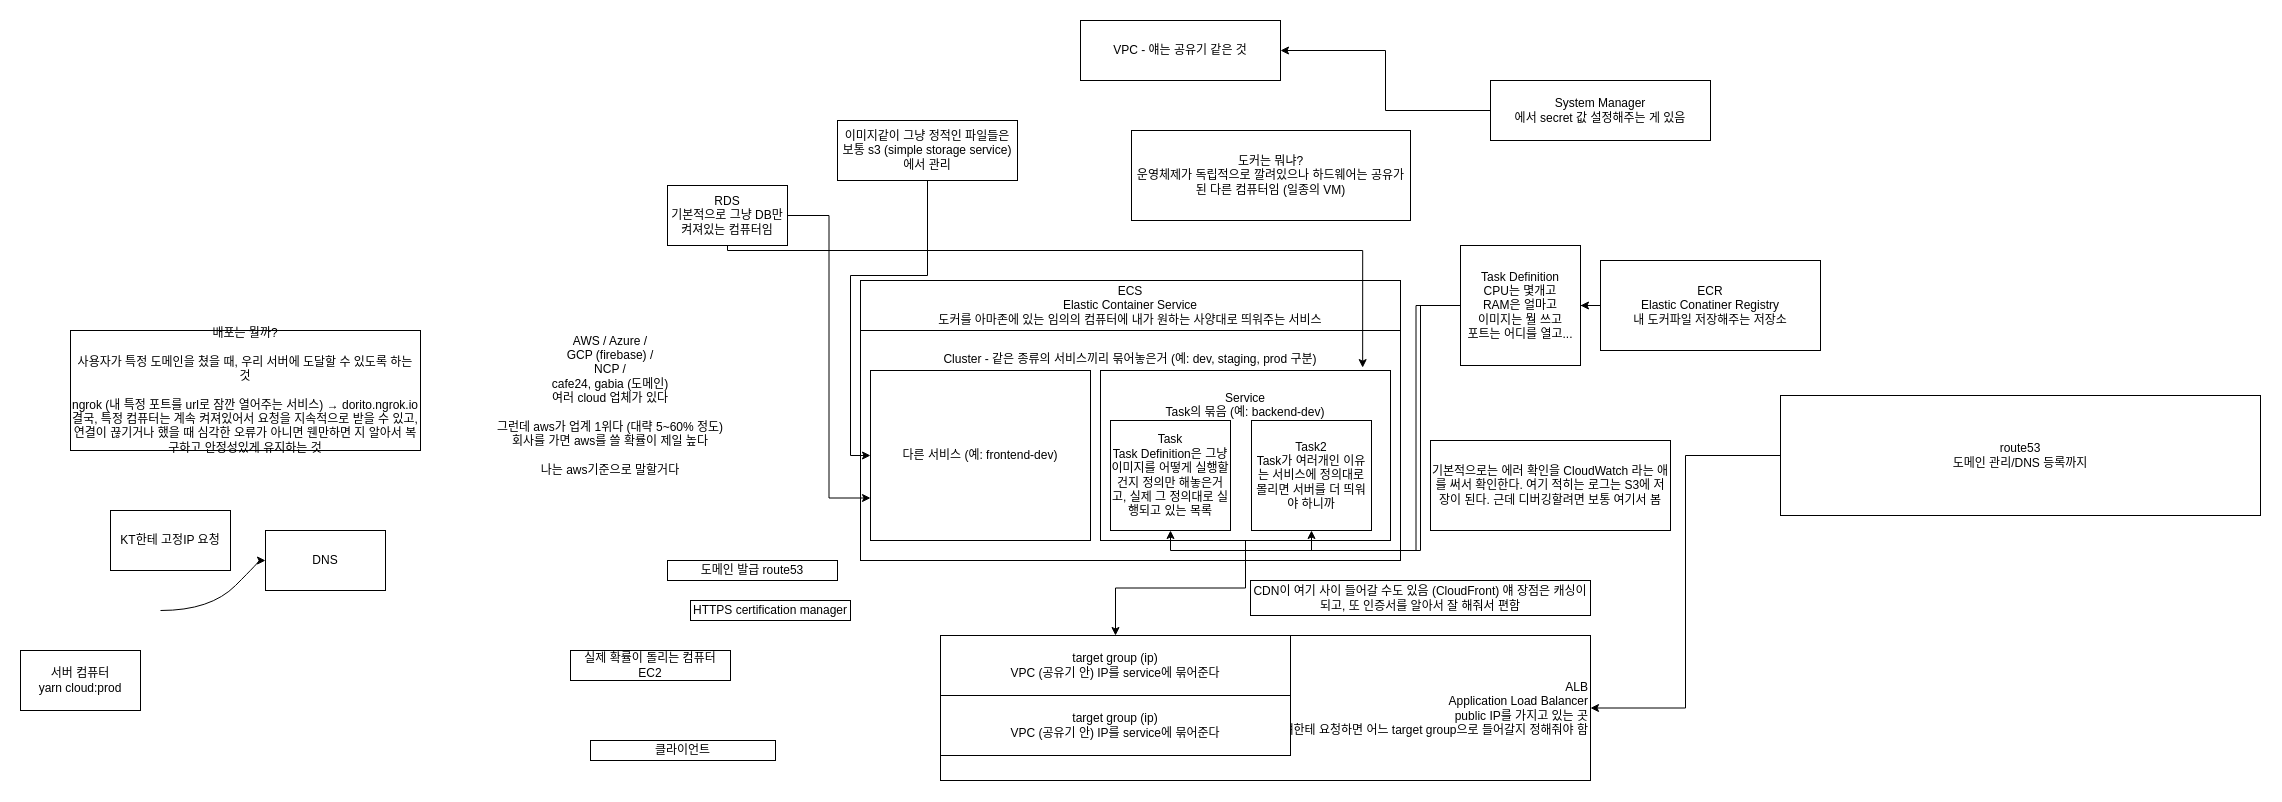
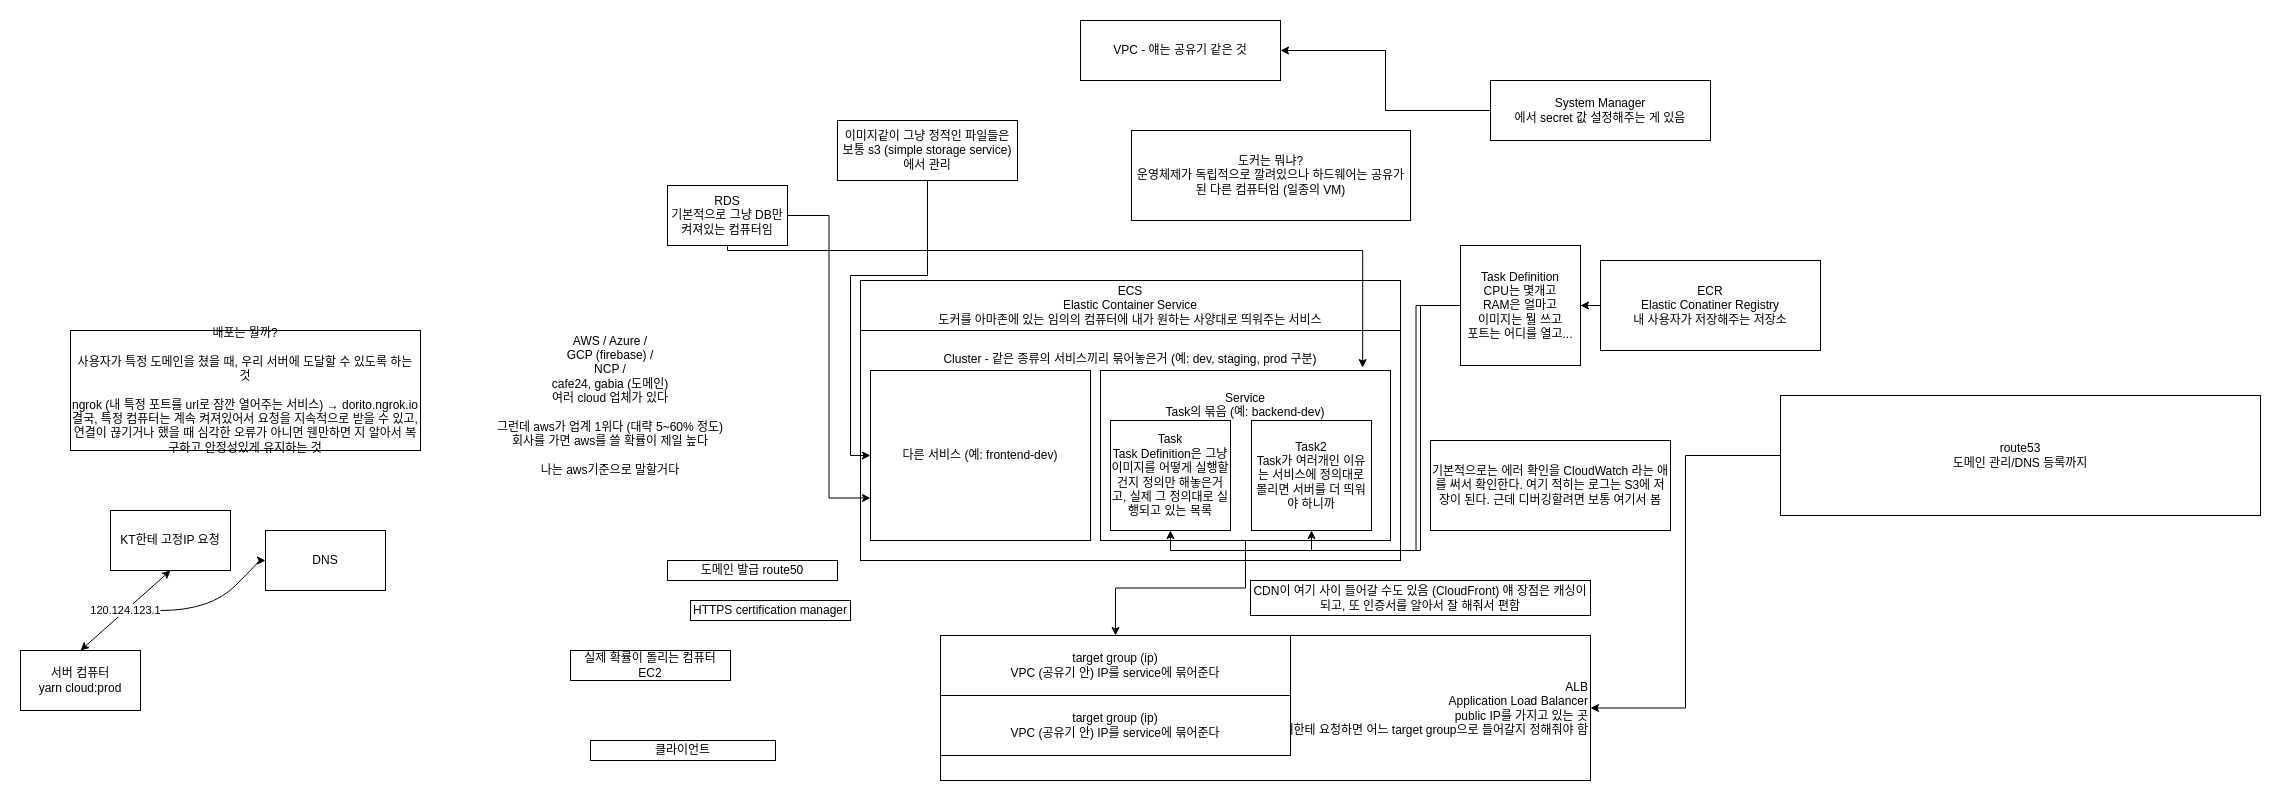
(1711, 306) -> (1711, 306)
(753, 571) -> (753, 571)
none -> (125, 611)
